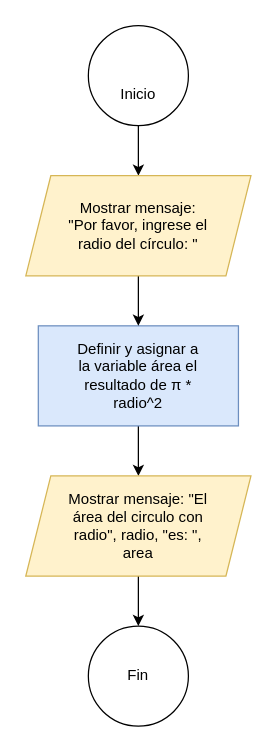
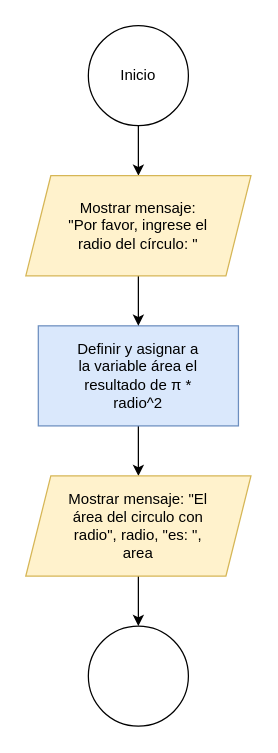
(138, 94) -> (138, 76)
(138, 676) -> none
